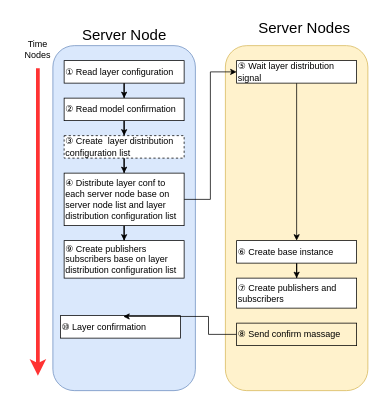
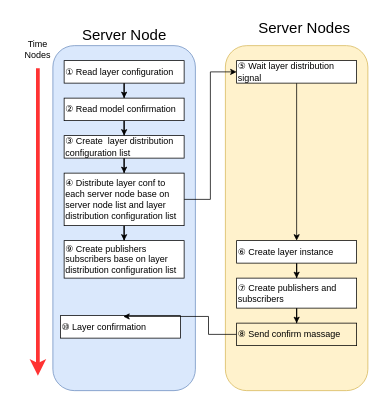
(124, 147) -> (124, 147)
(290, 252) -> (291, 252)
none -> (297, 318)
